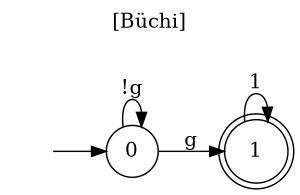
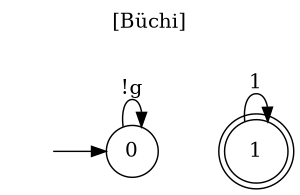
(184, 151) -> none
